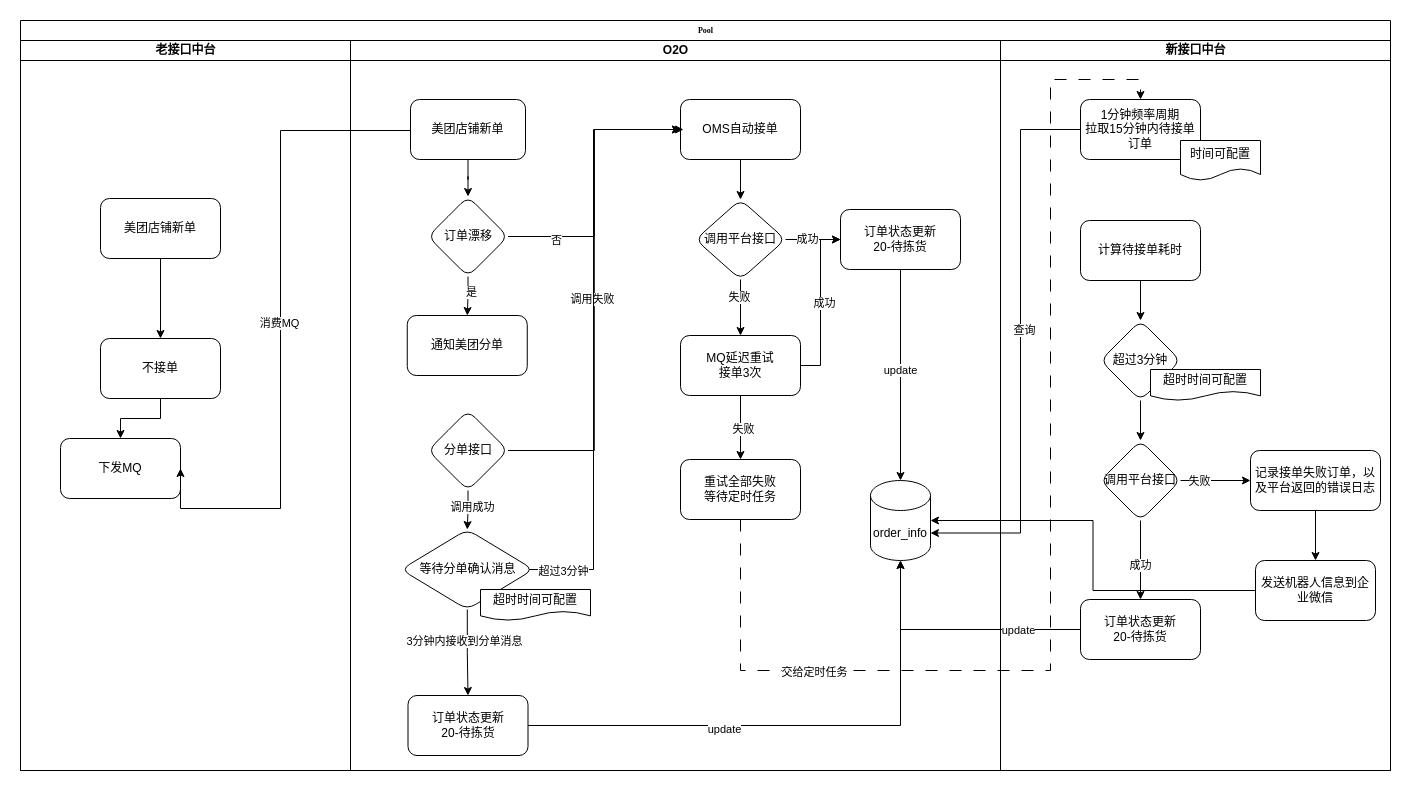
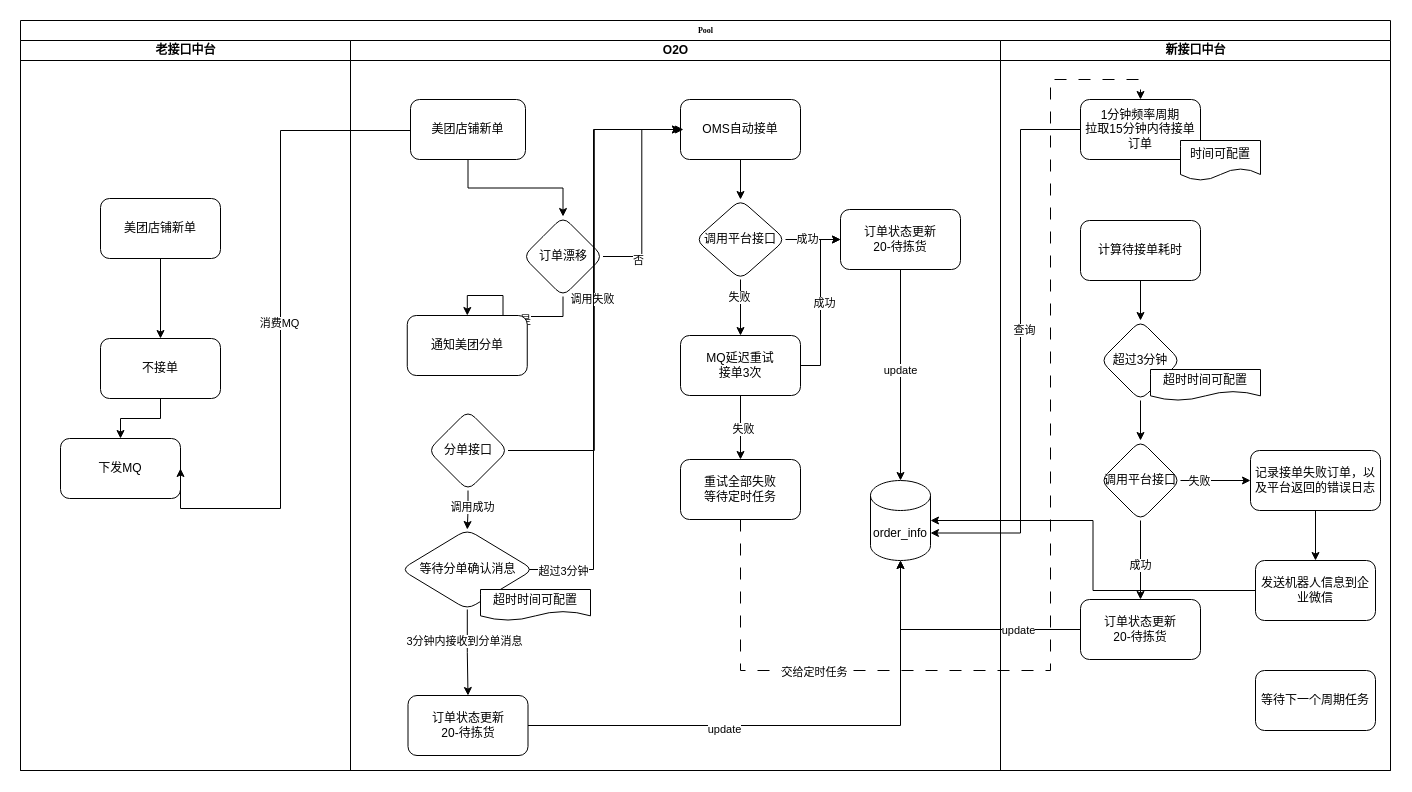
(468, 237) -> (563, 257)
none -> (1316, 701)
